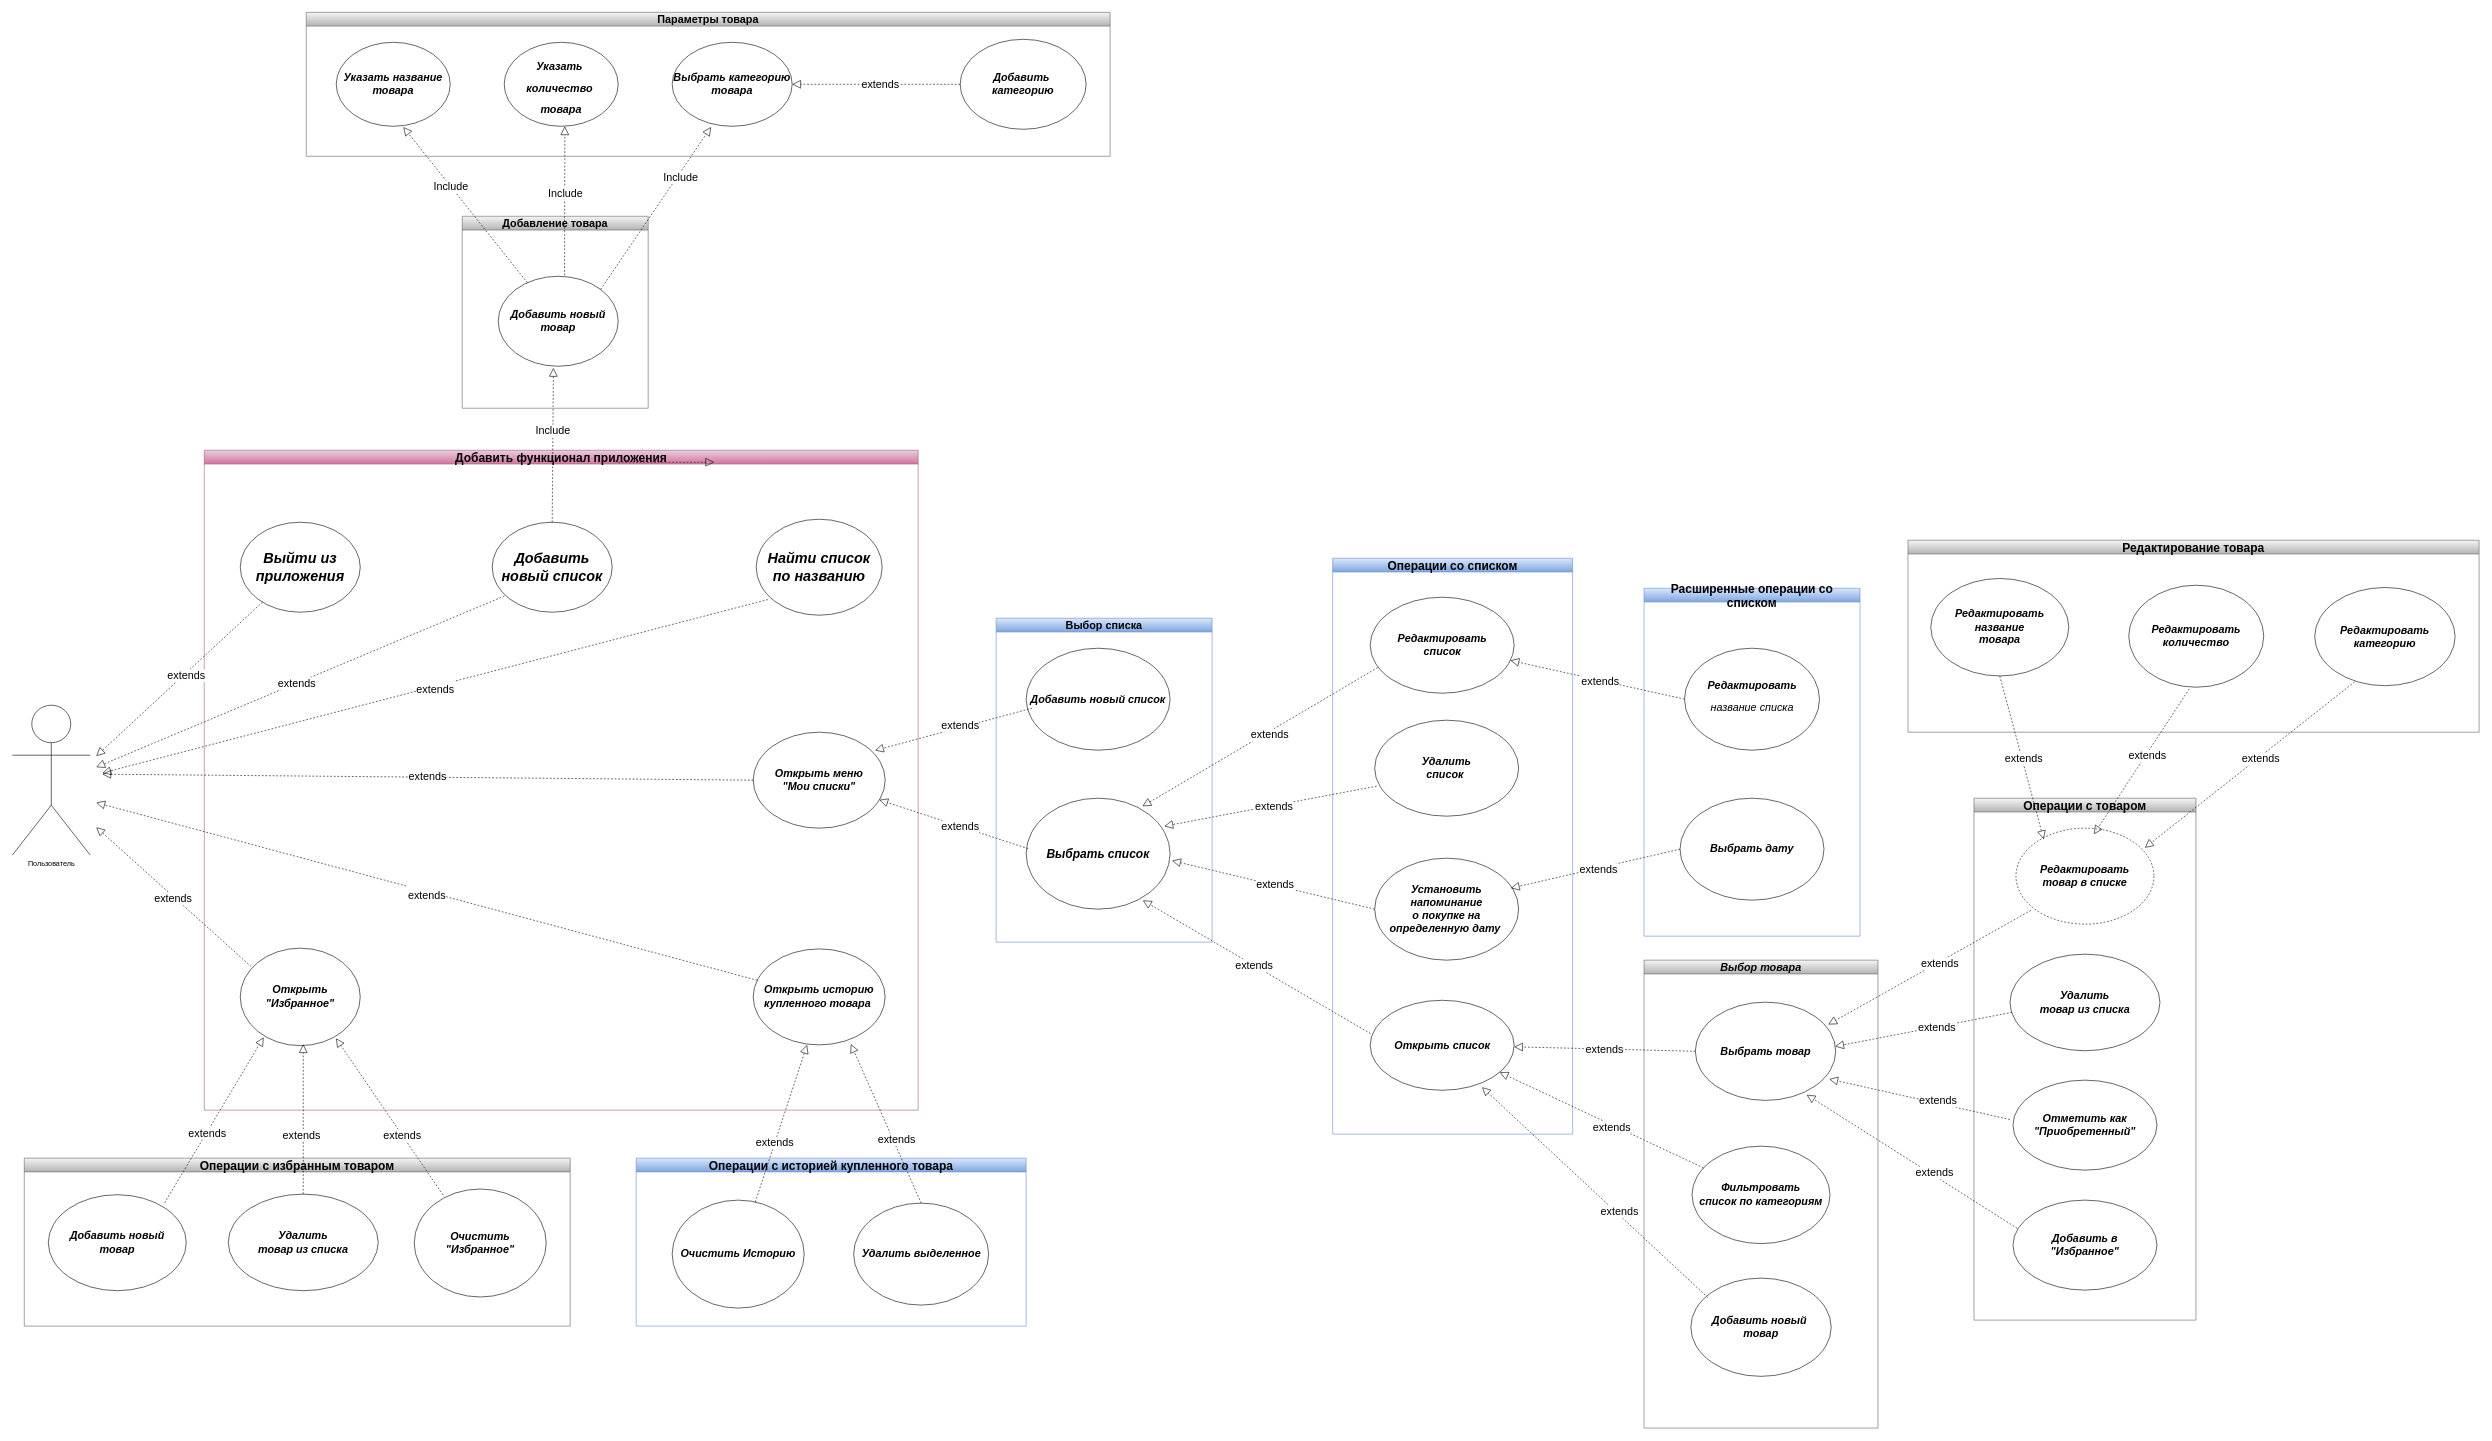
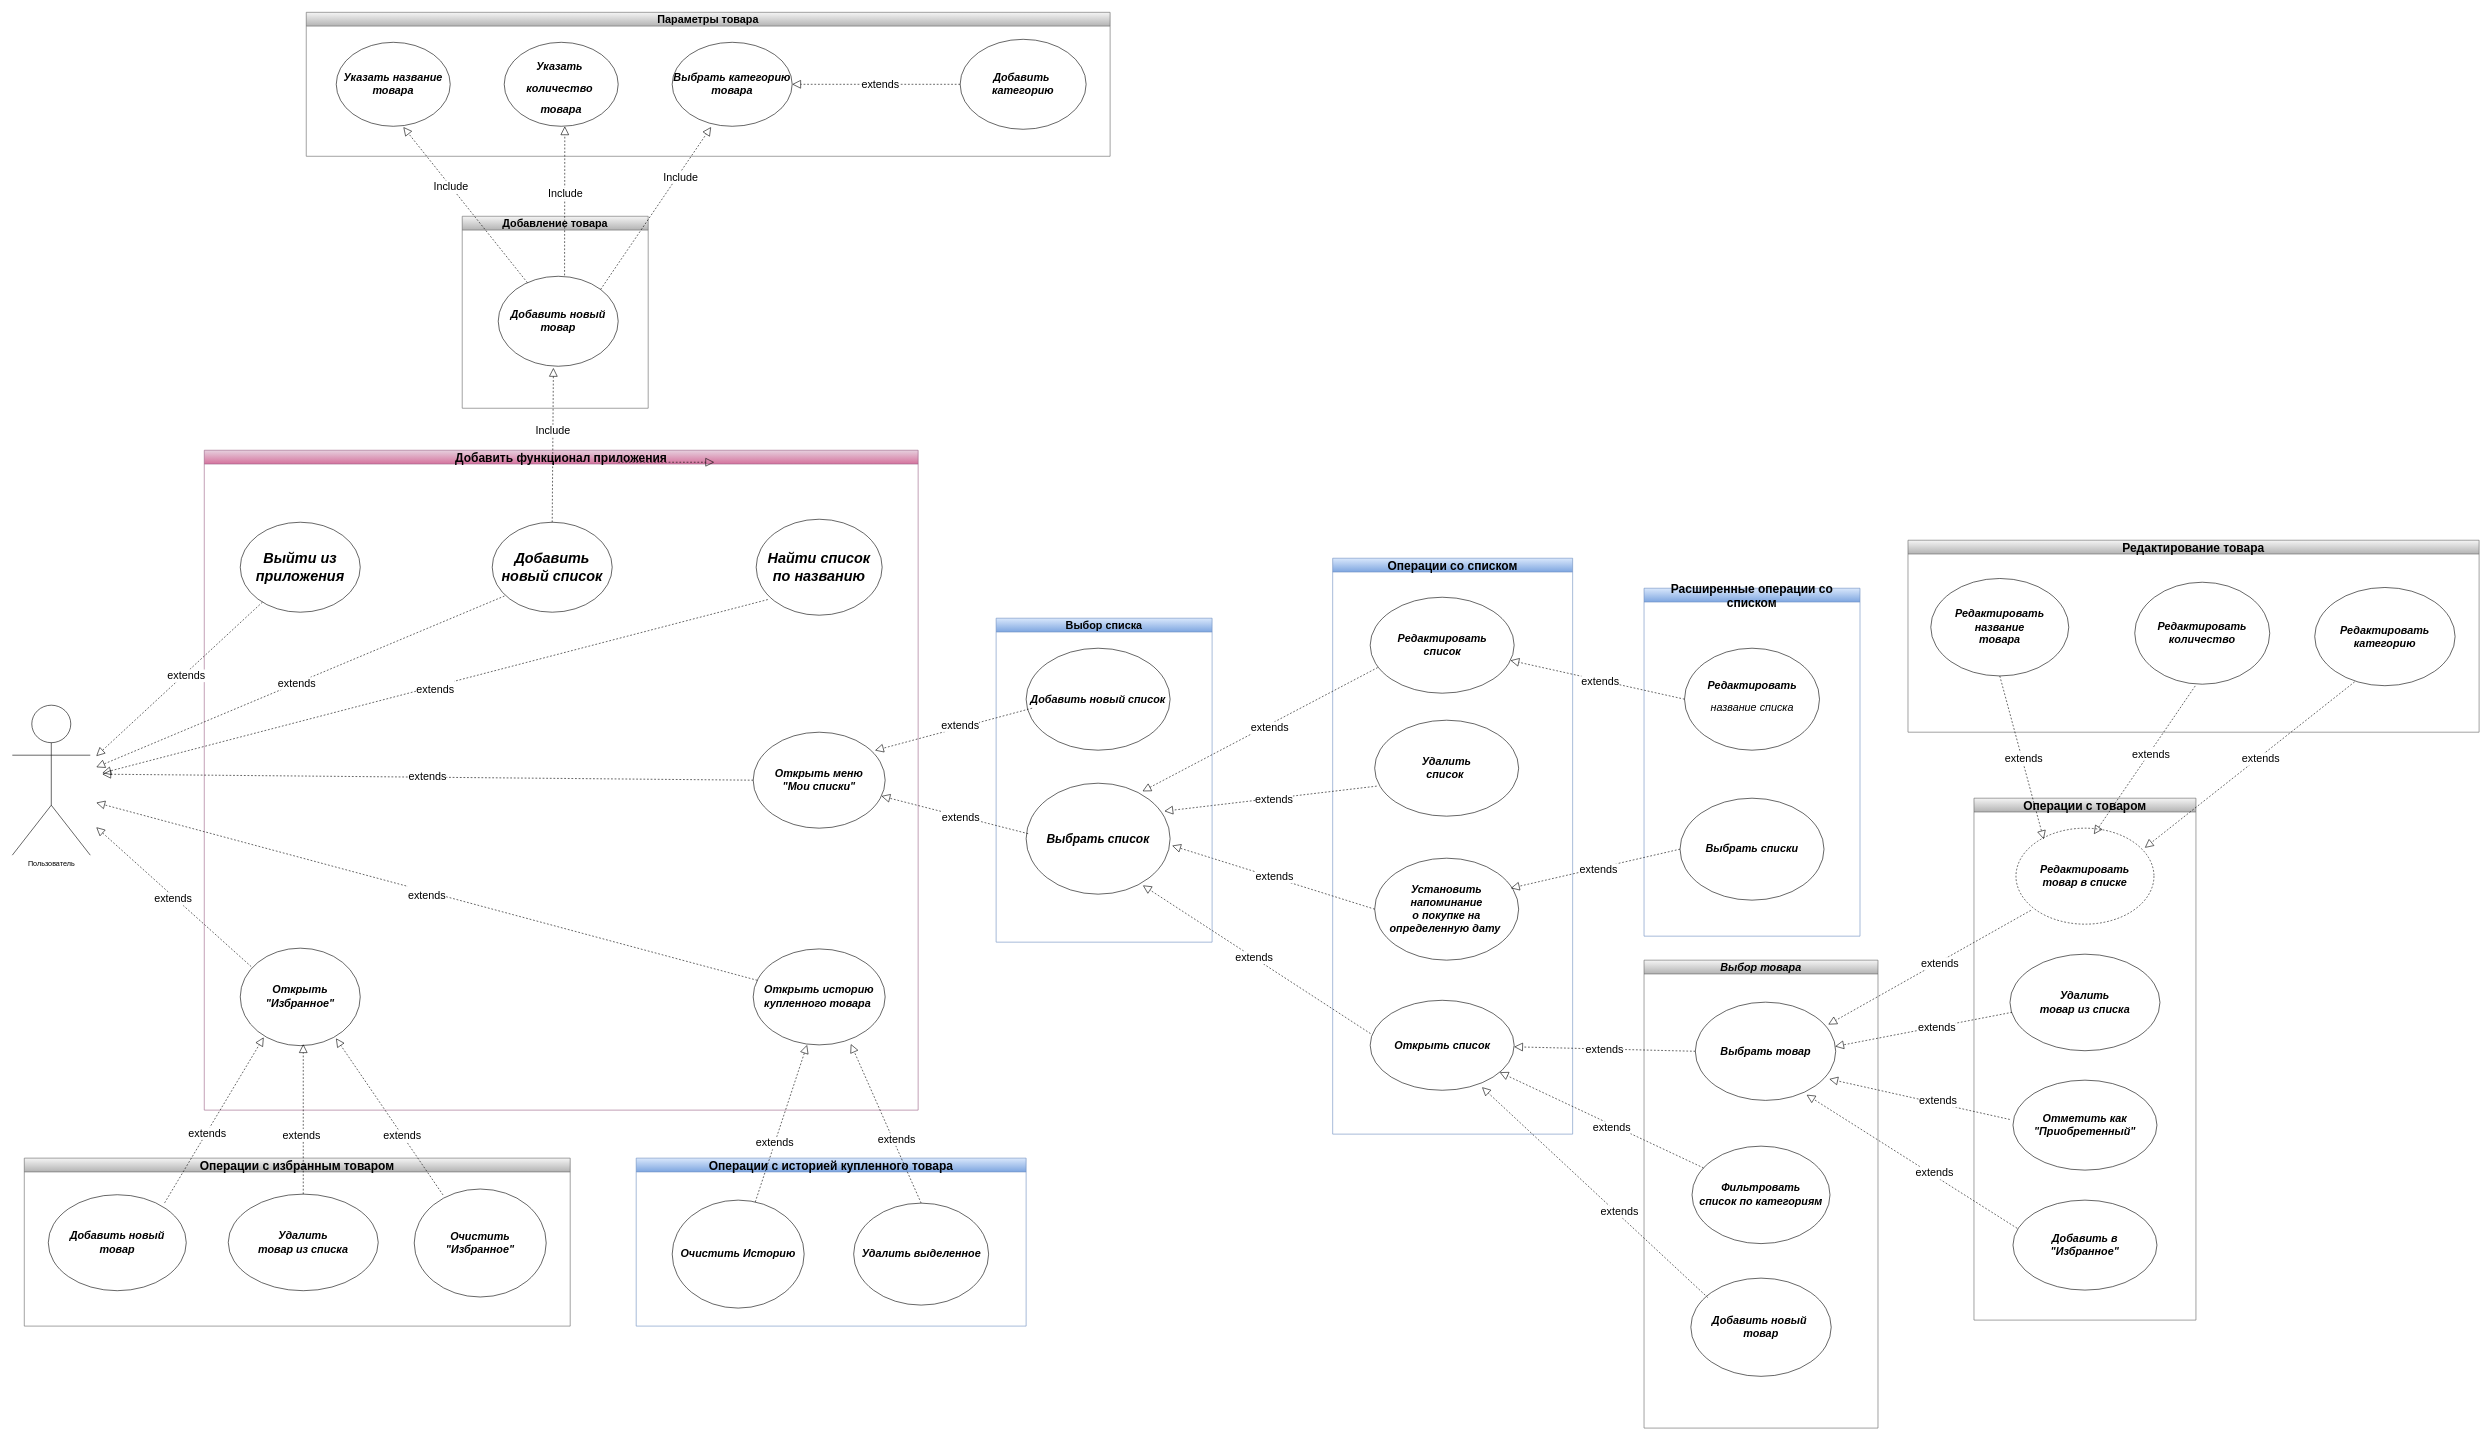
(2197, 636) -> (2203, 633)
(1752, 849) -> (1752, 849)
(1098, 854) -> (1098, 839)
